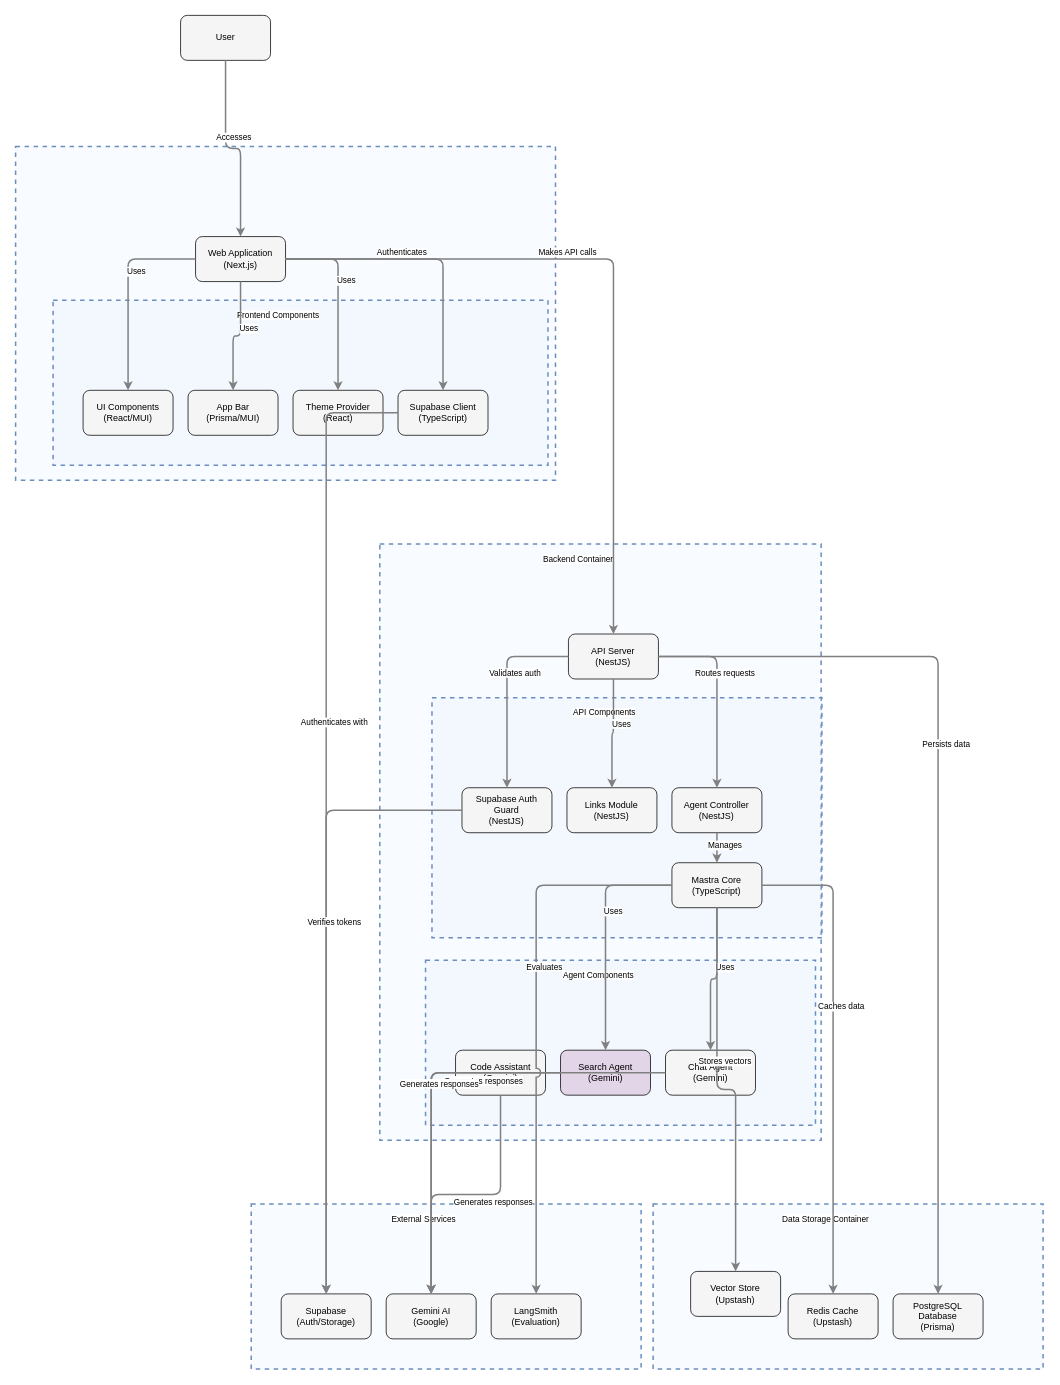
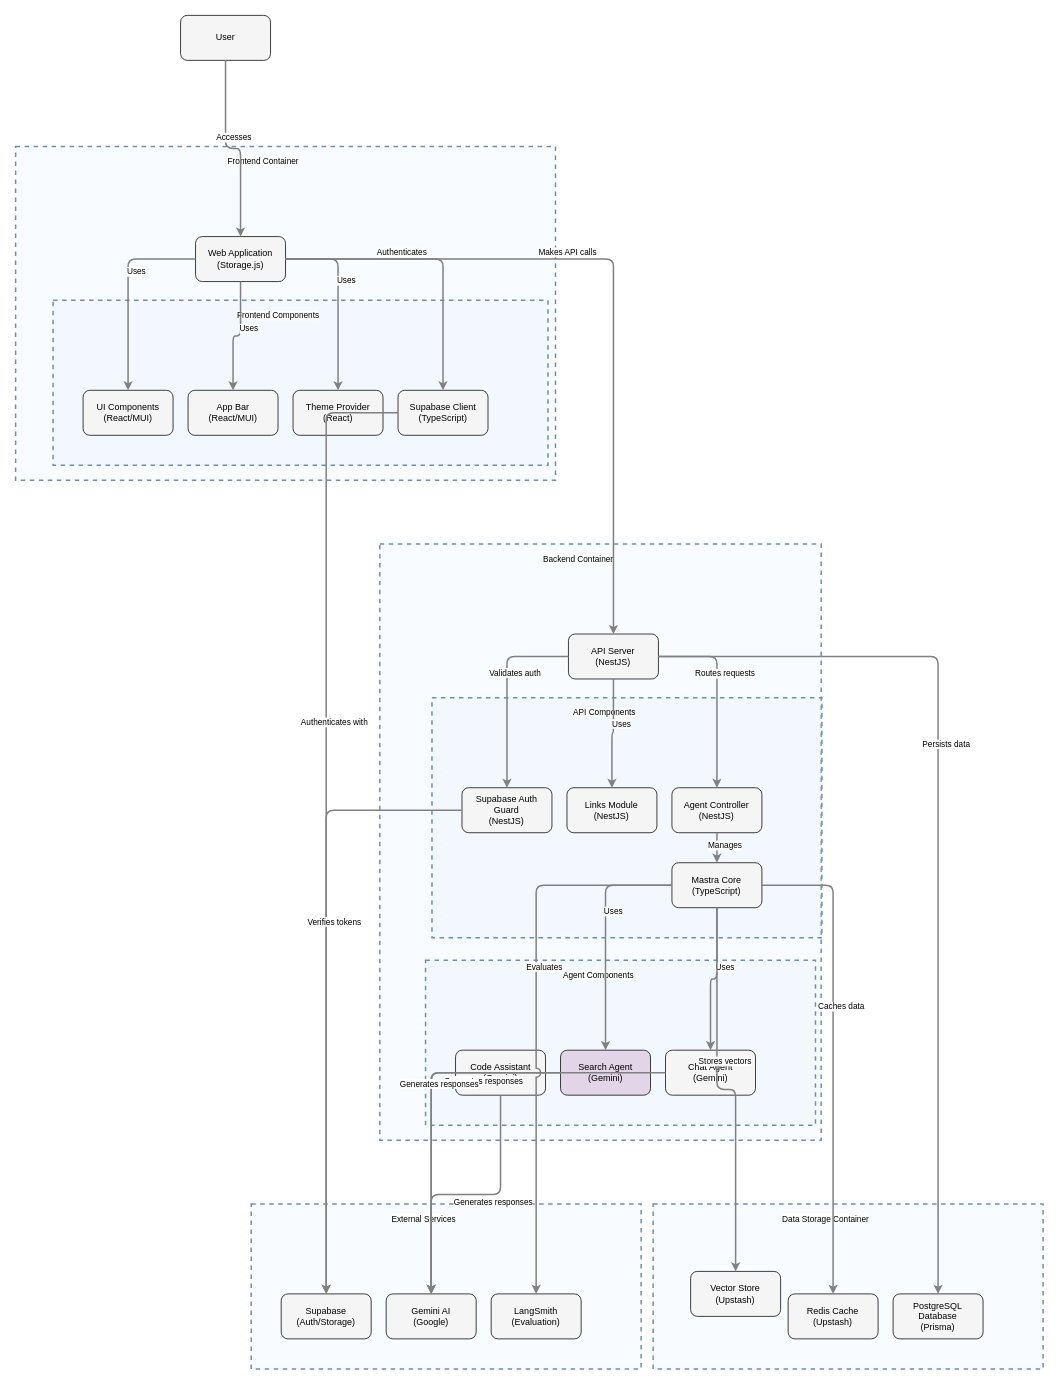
none -> (263, 162)
(240, 259) -> (240, 259)
(233, 413) -> (233, 413)
